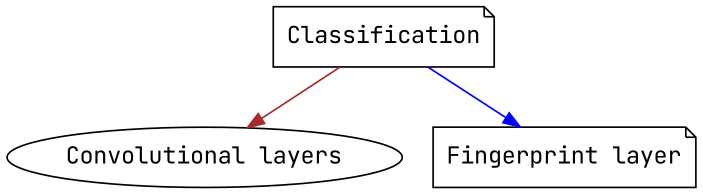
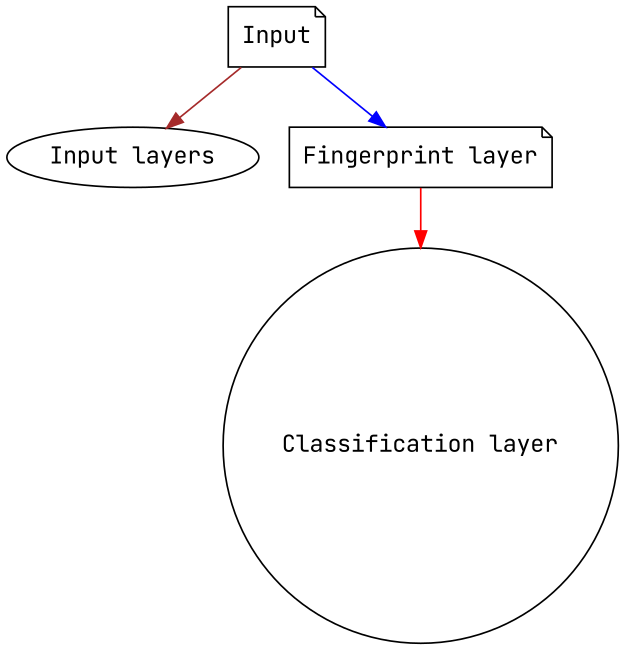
(384, 37) -> (277, 37)
(205, 157) -> (133, 157)
none -> (421, 446)
